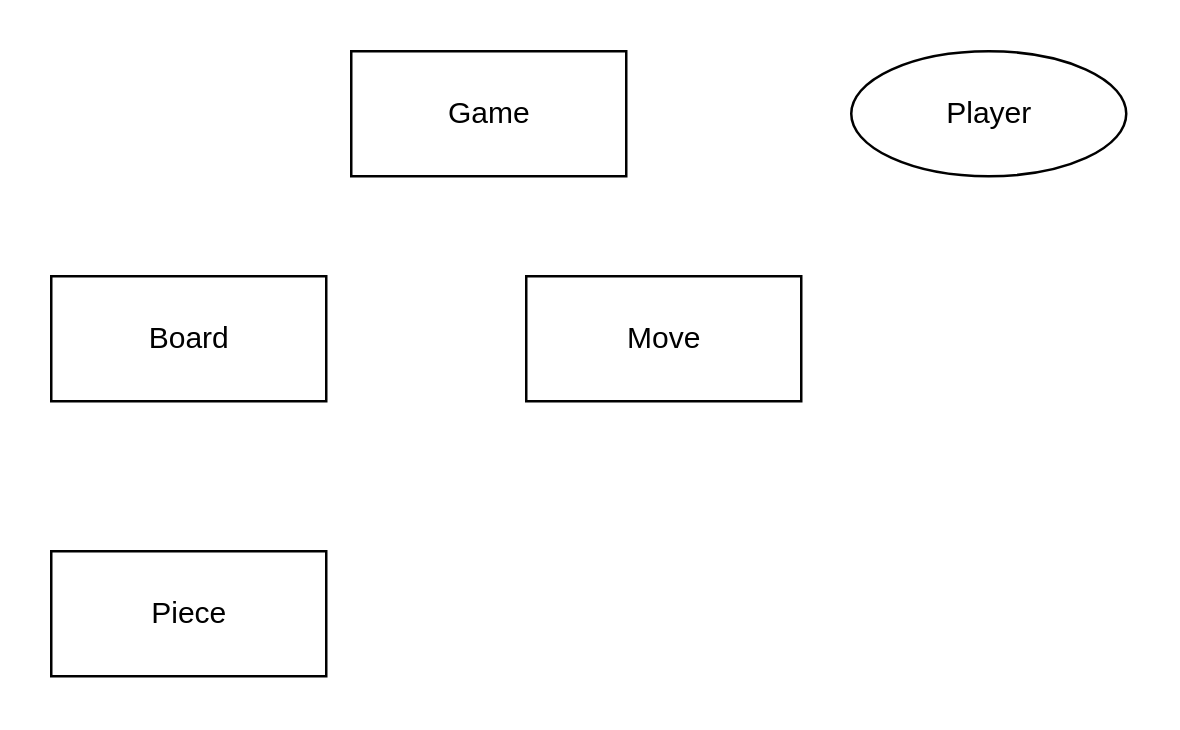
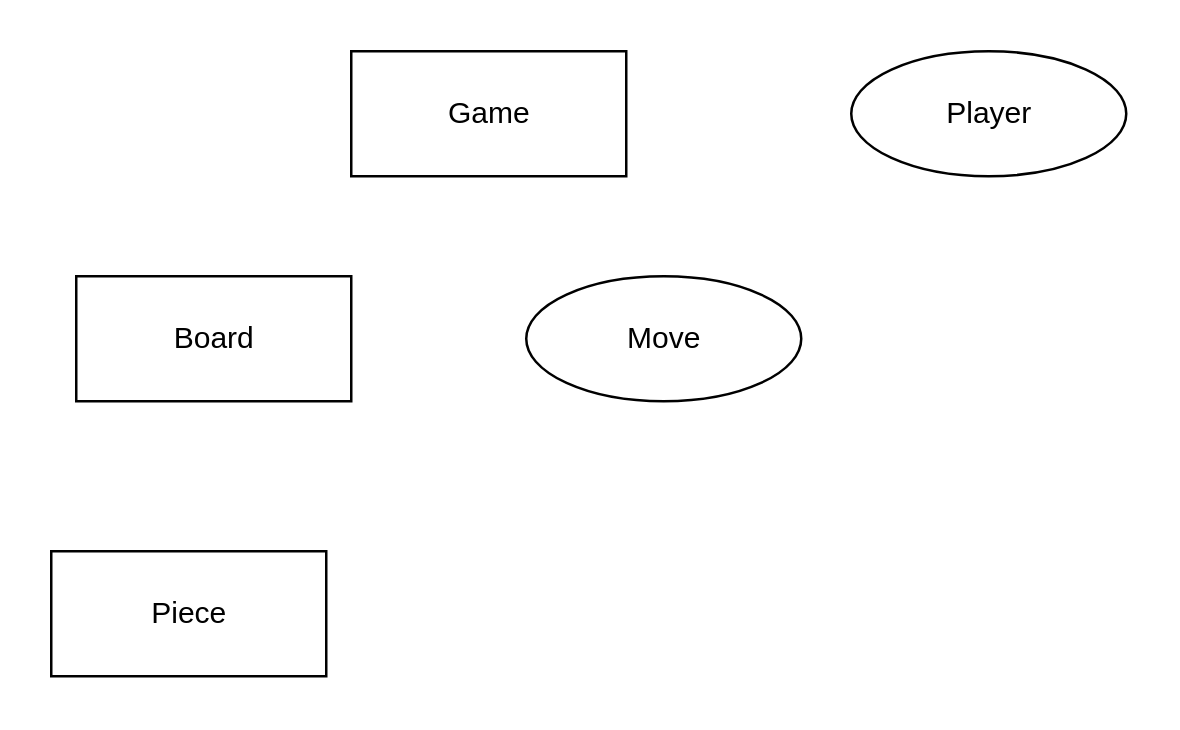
(189, 339) -> (214, 339)
(664, 339) -> (664, 339)
